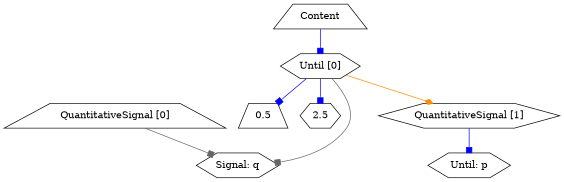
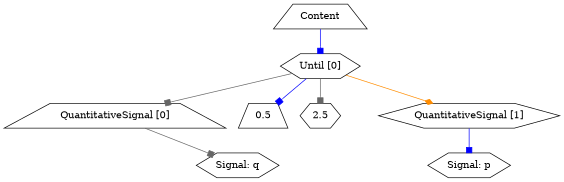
(320, 88) -> (320, 88)
(340, 135) -> (232, 88)
(469, 165) -> (469, 165)
